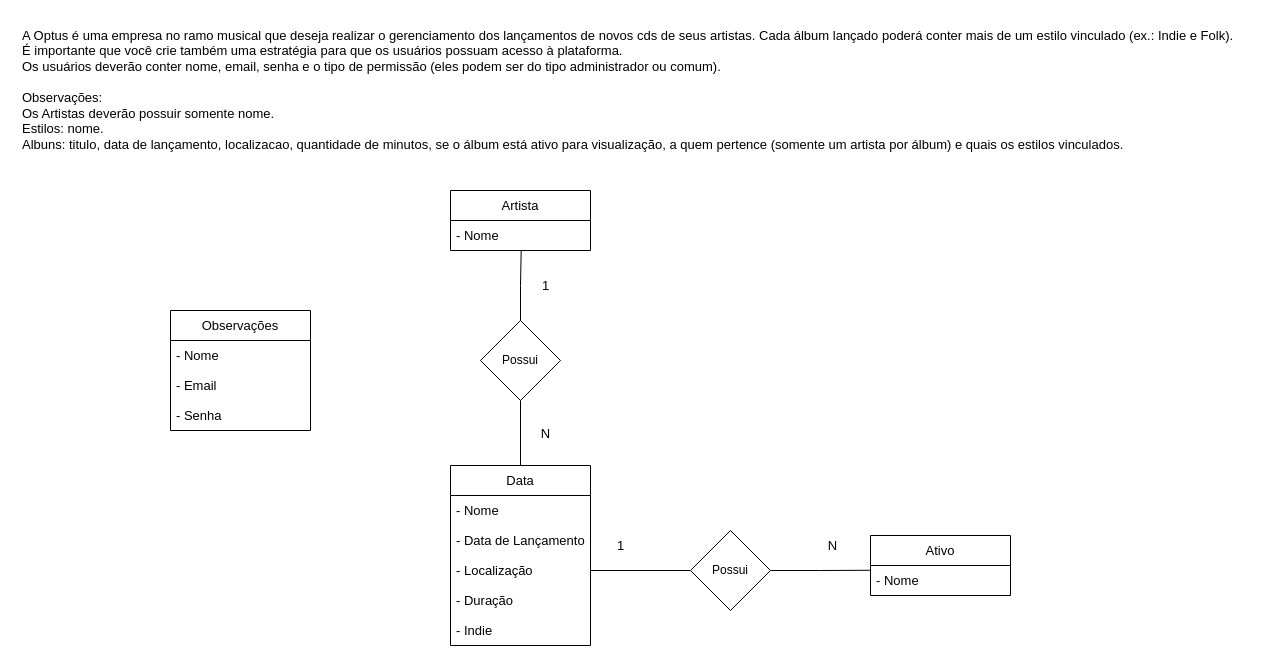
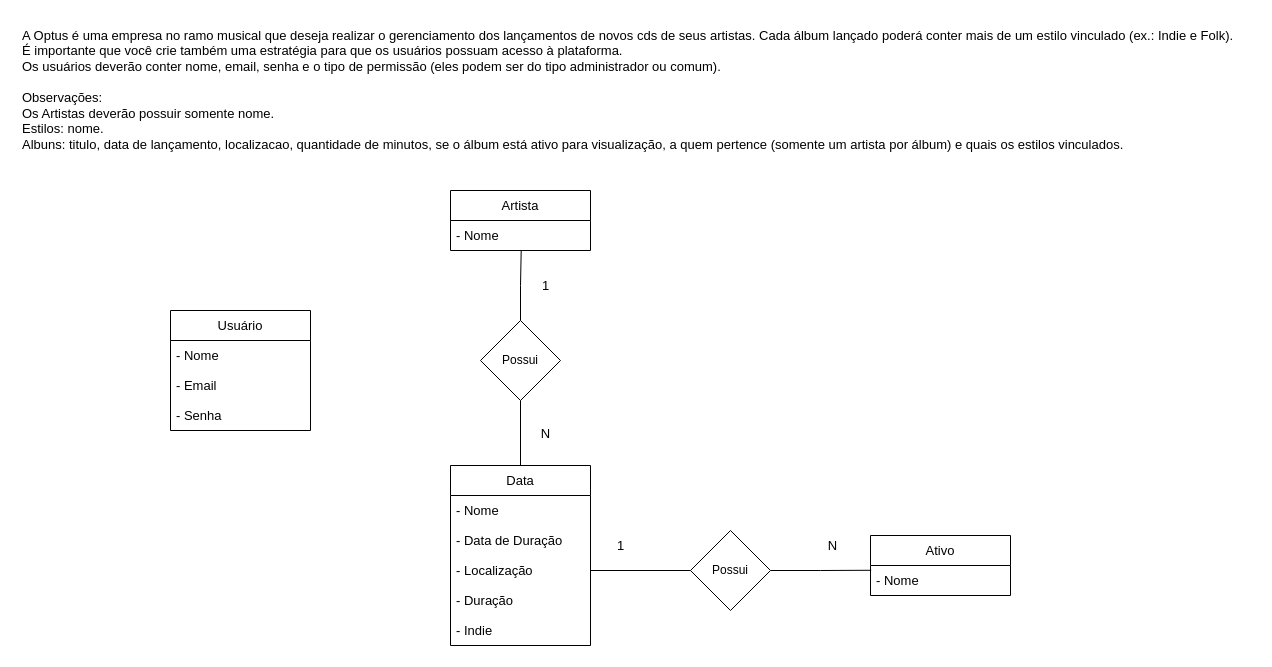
(241, 326) -> (241, 326)
(519, 541) -> (509, 541)
